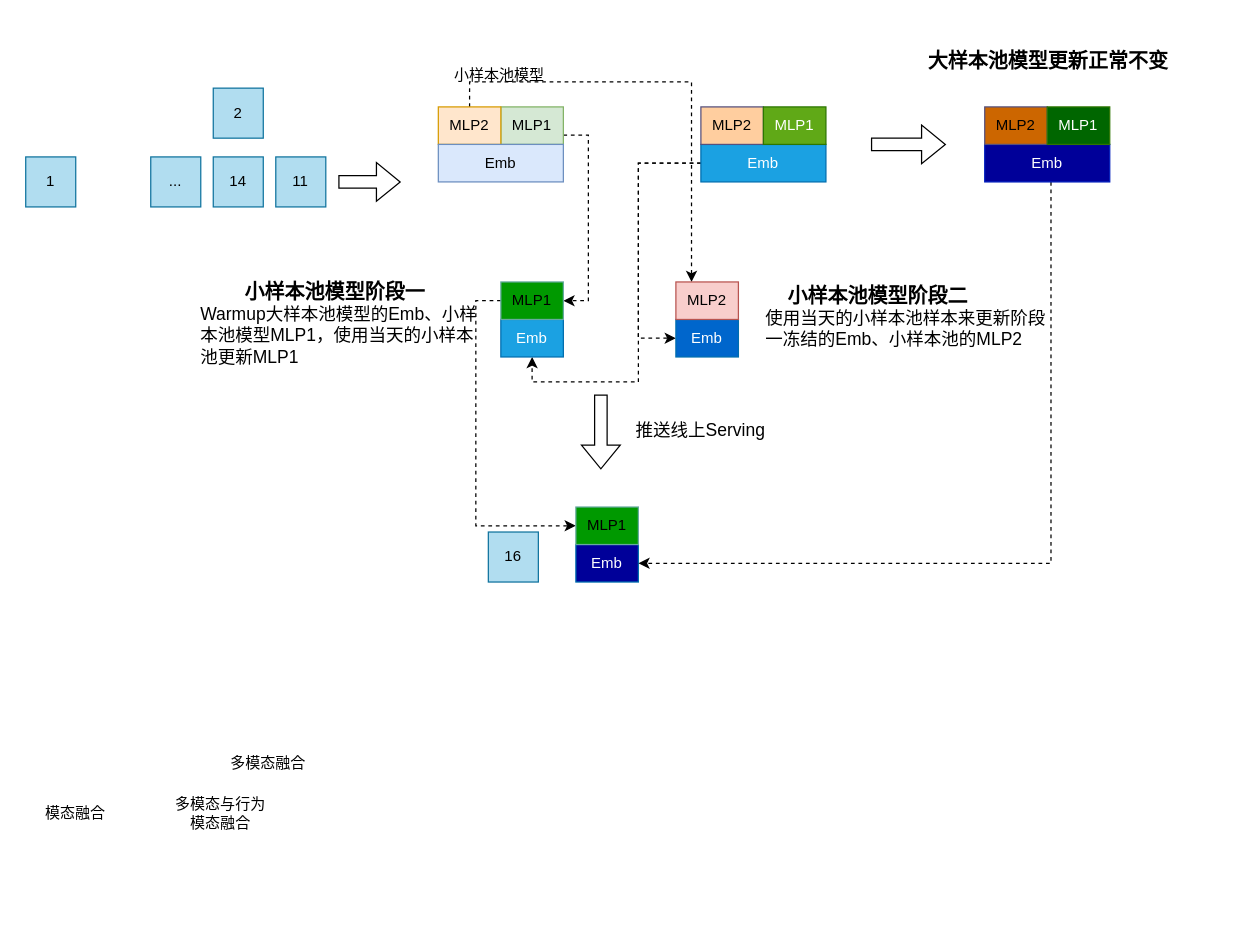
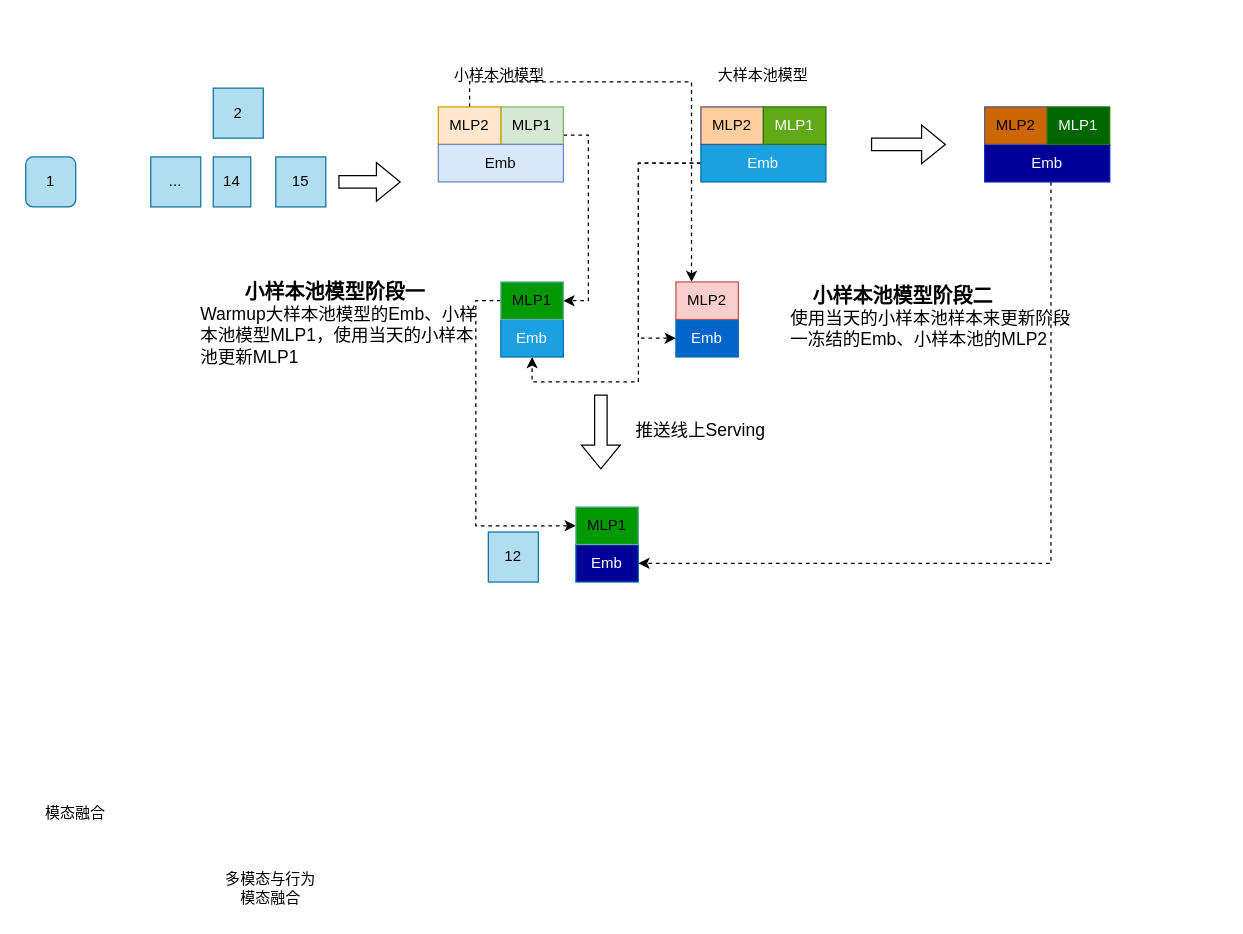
(1071, 60) -> none
none -> (763, 76)
(51, 182) -> (51, 182)
(238, 182) -> (232, 182)
(301, 182) -> (301, 182)
(908, 316) -> (933, 316)
(513, 557) -> (513, 557)
(268, 763) -> none
(221, 813) -> (271, 888)
